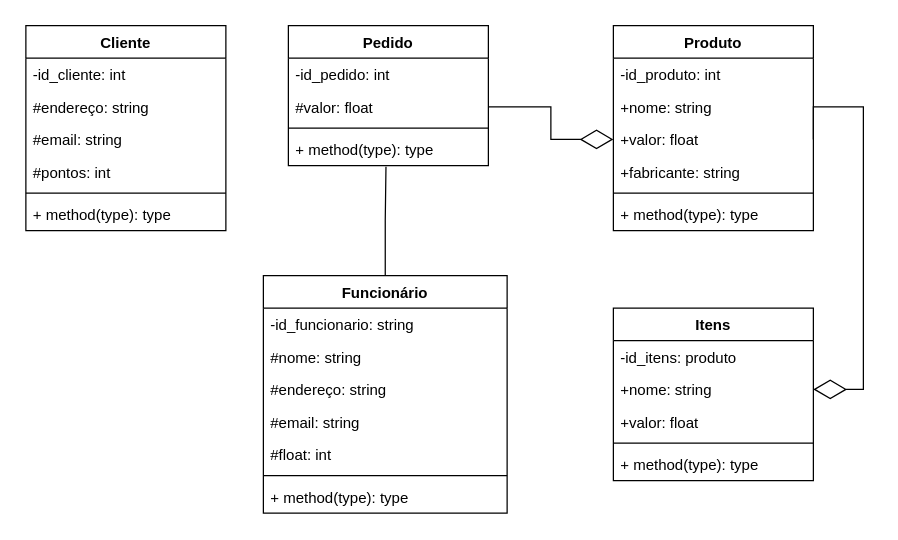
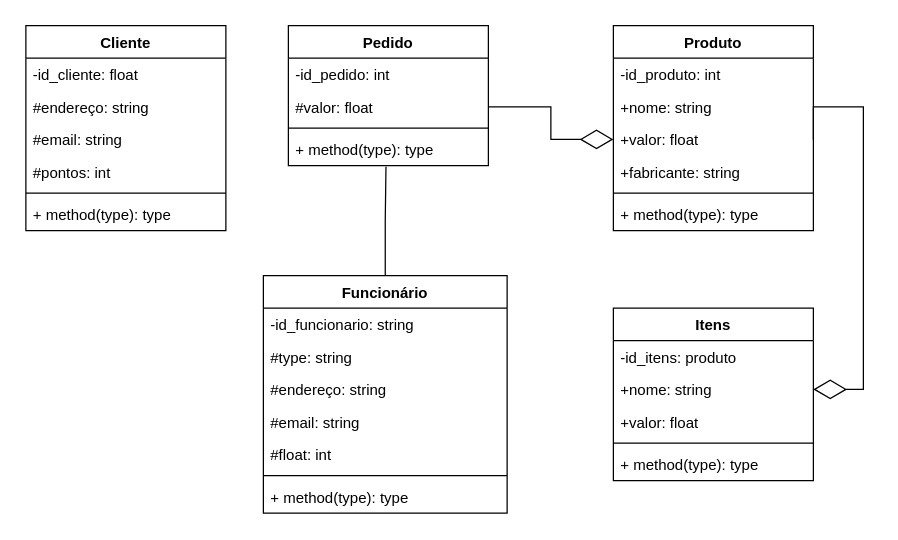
(88, 75) -> (96, 75)
(319, 358) -> (319, 358)
